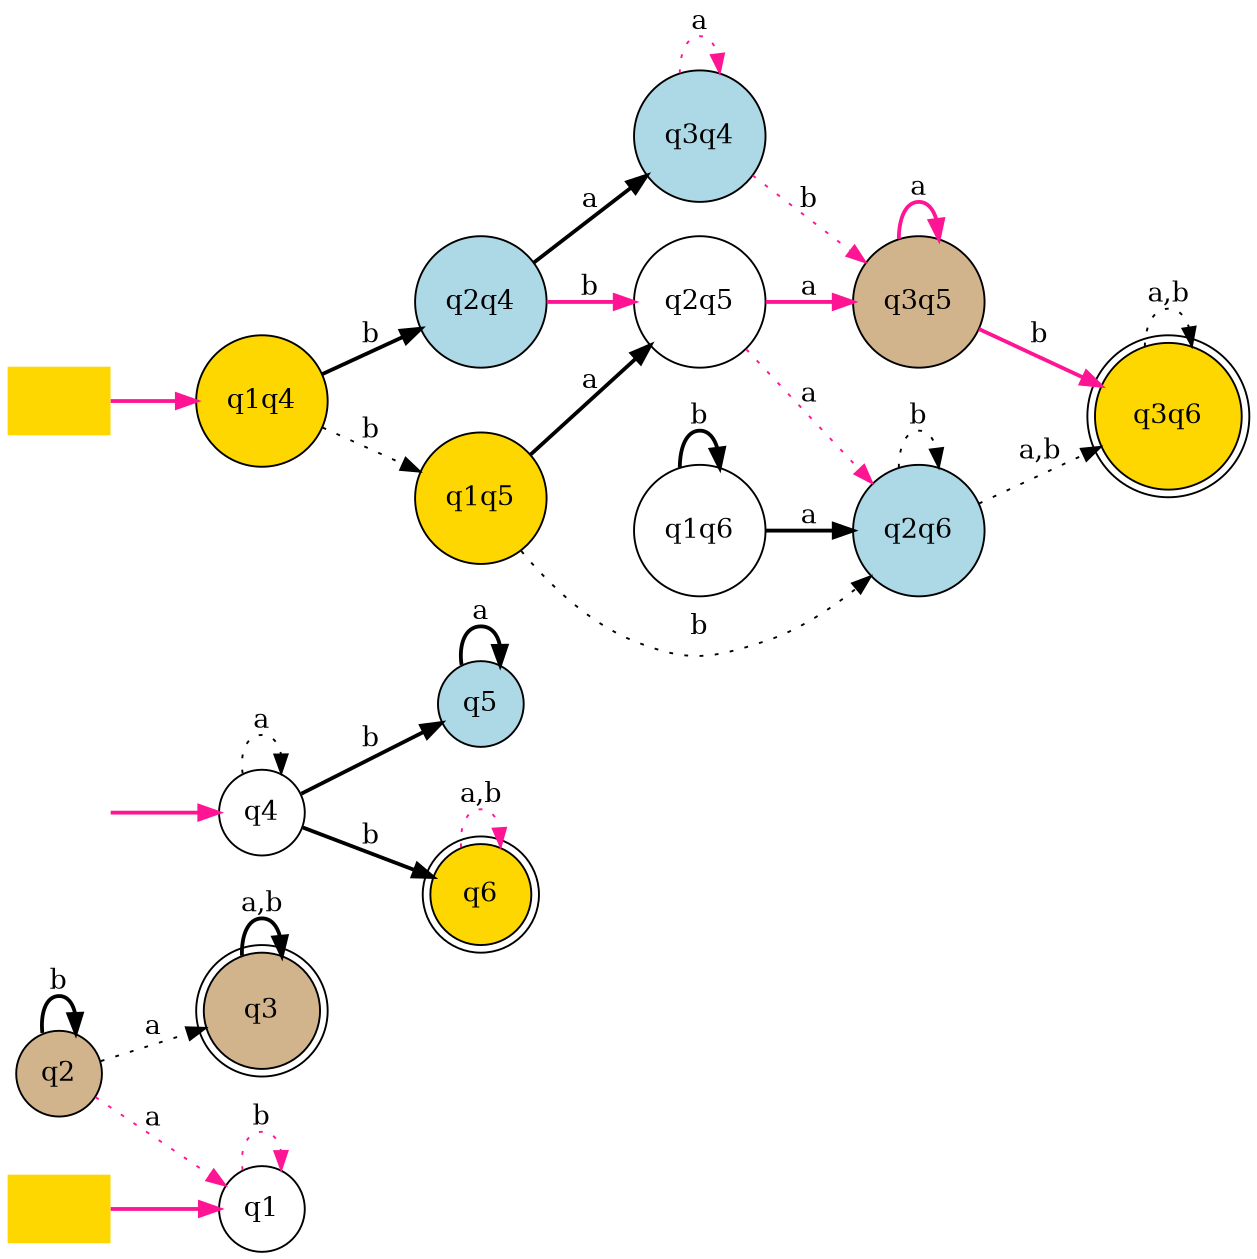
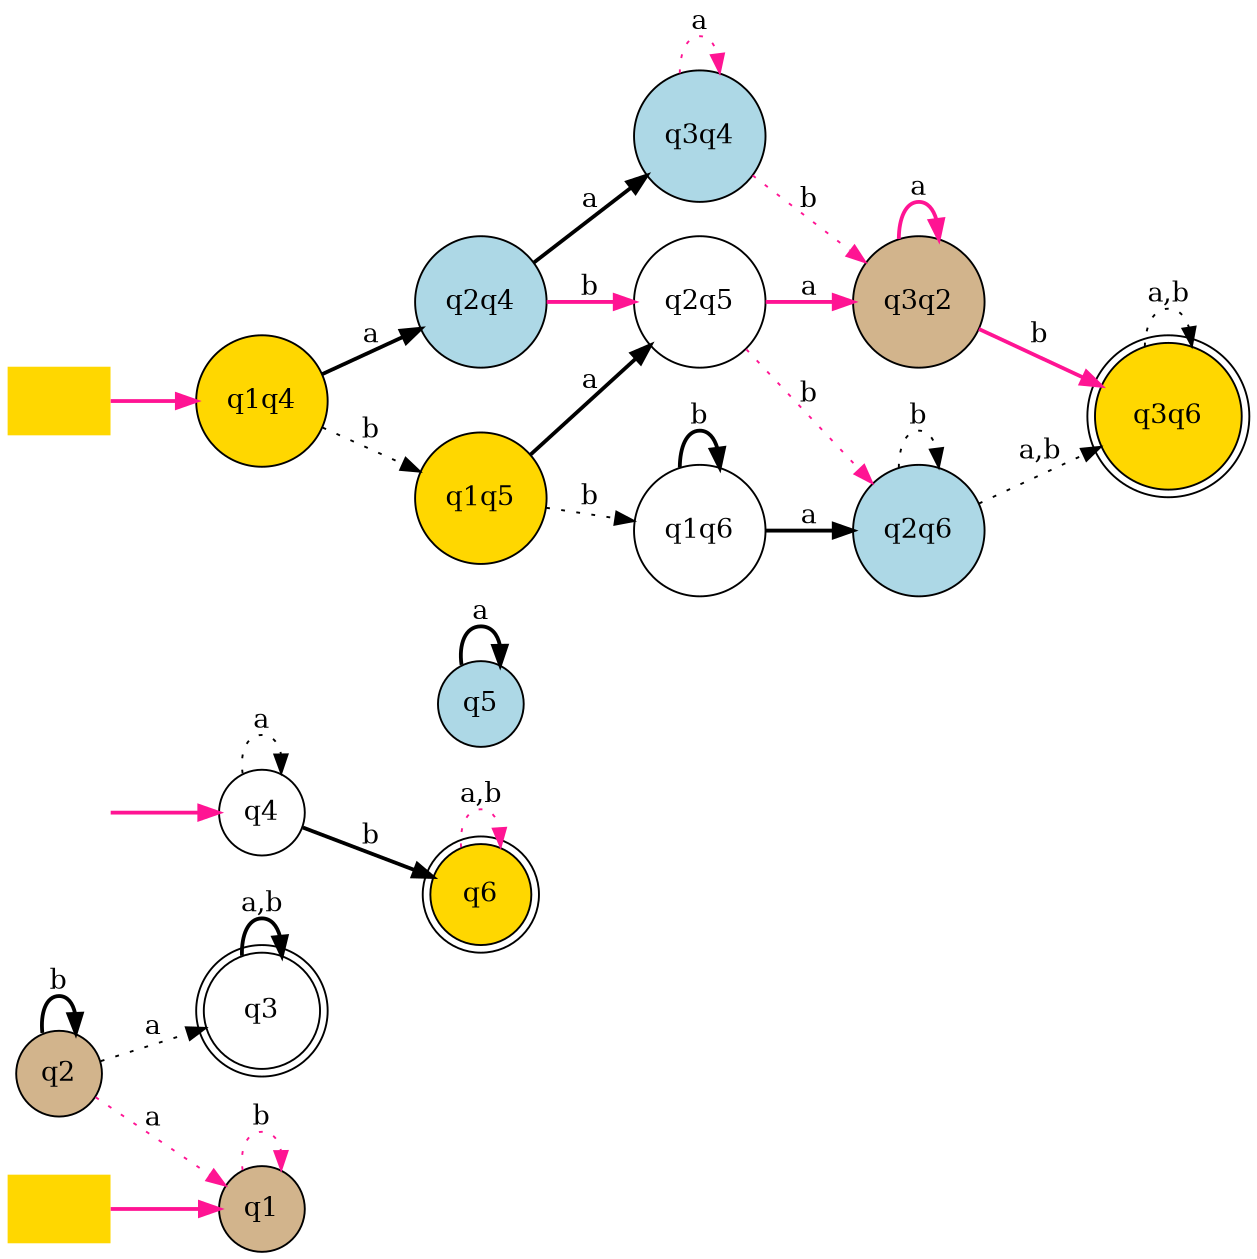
(919, 302) -> (919, 302)
(371, 335) -> (371, 335)
(809, 394) -> (809, 394)
(679, 654) -> (580, 513)
(363, 763) -> none
(262, 1011) -> (262, 1011)
(262, 1209) -> (262, 1209)
